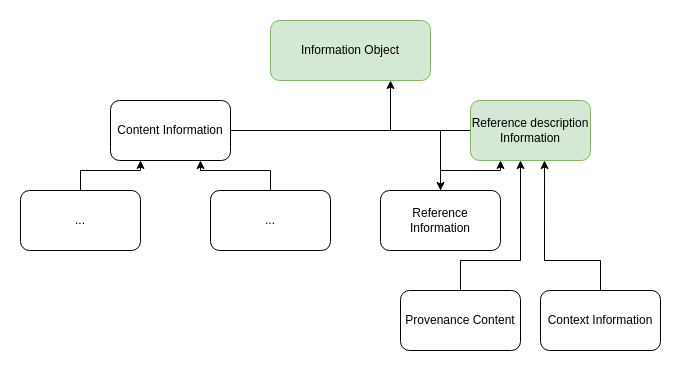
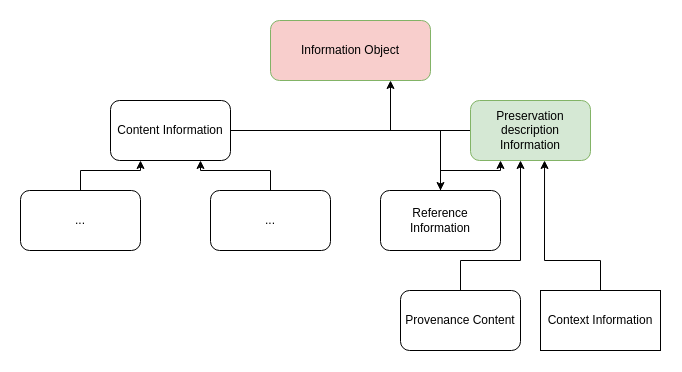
(351, 51) -> (351, 51)
(531, 131) -> (531, 131)
(601, 321) -> (601, 321)
